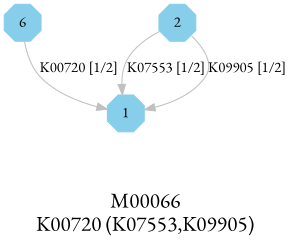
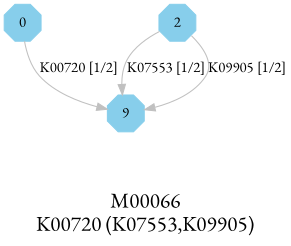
(23, 23) -> (23, 23)
(126, 113) -> (126, 113)
